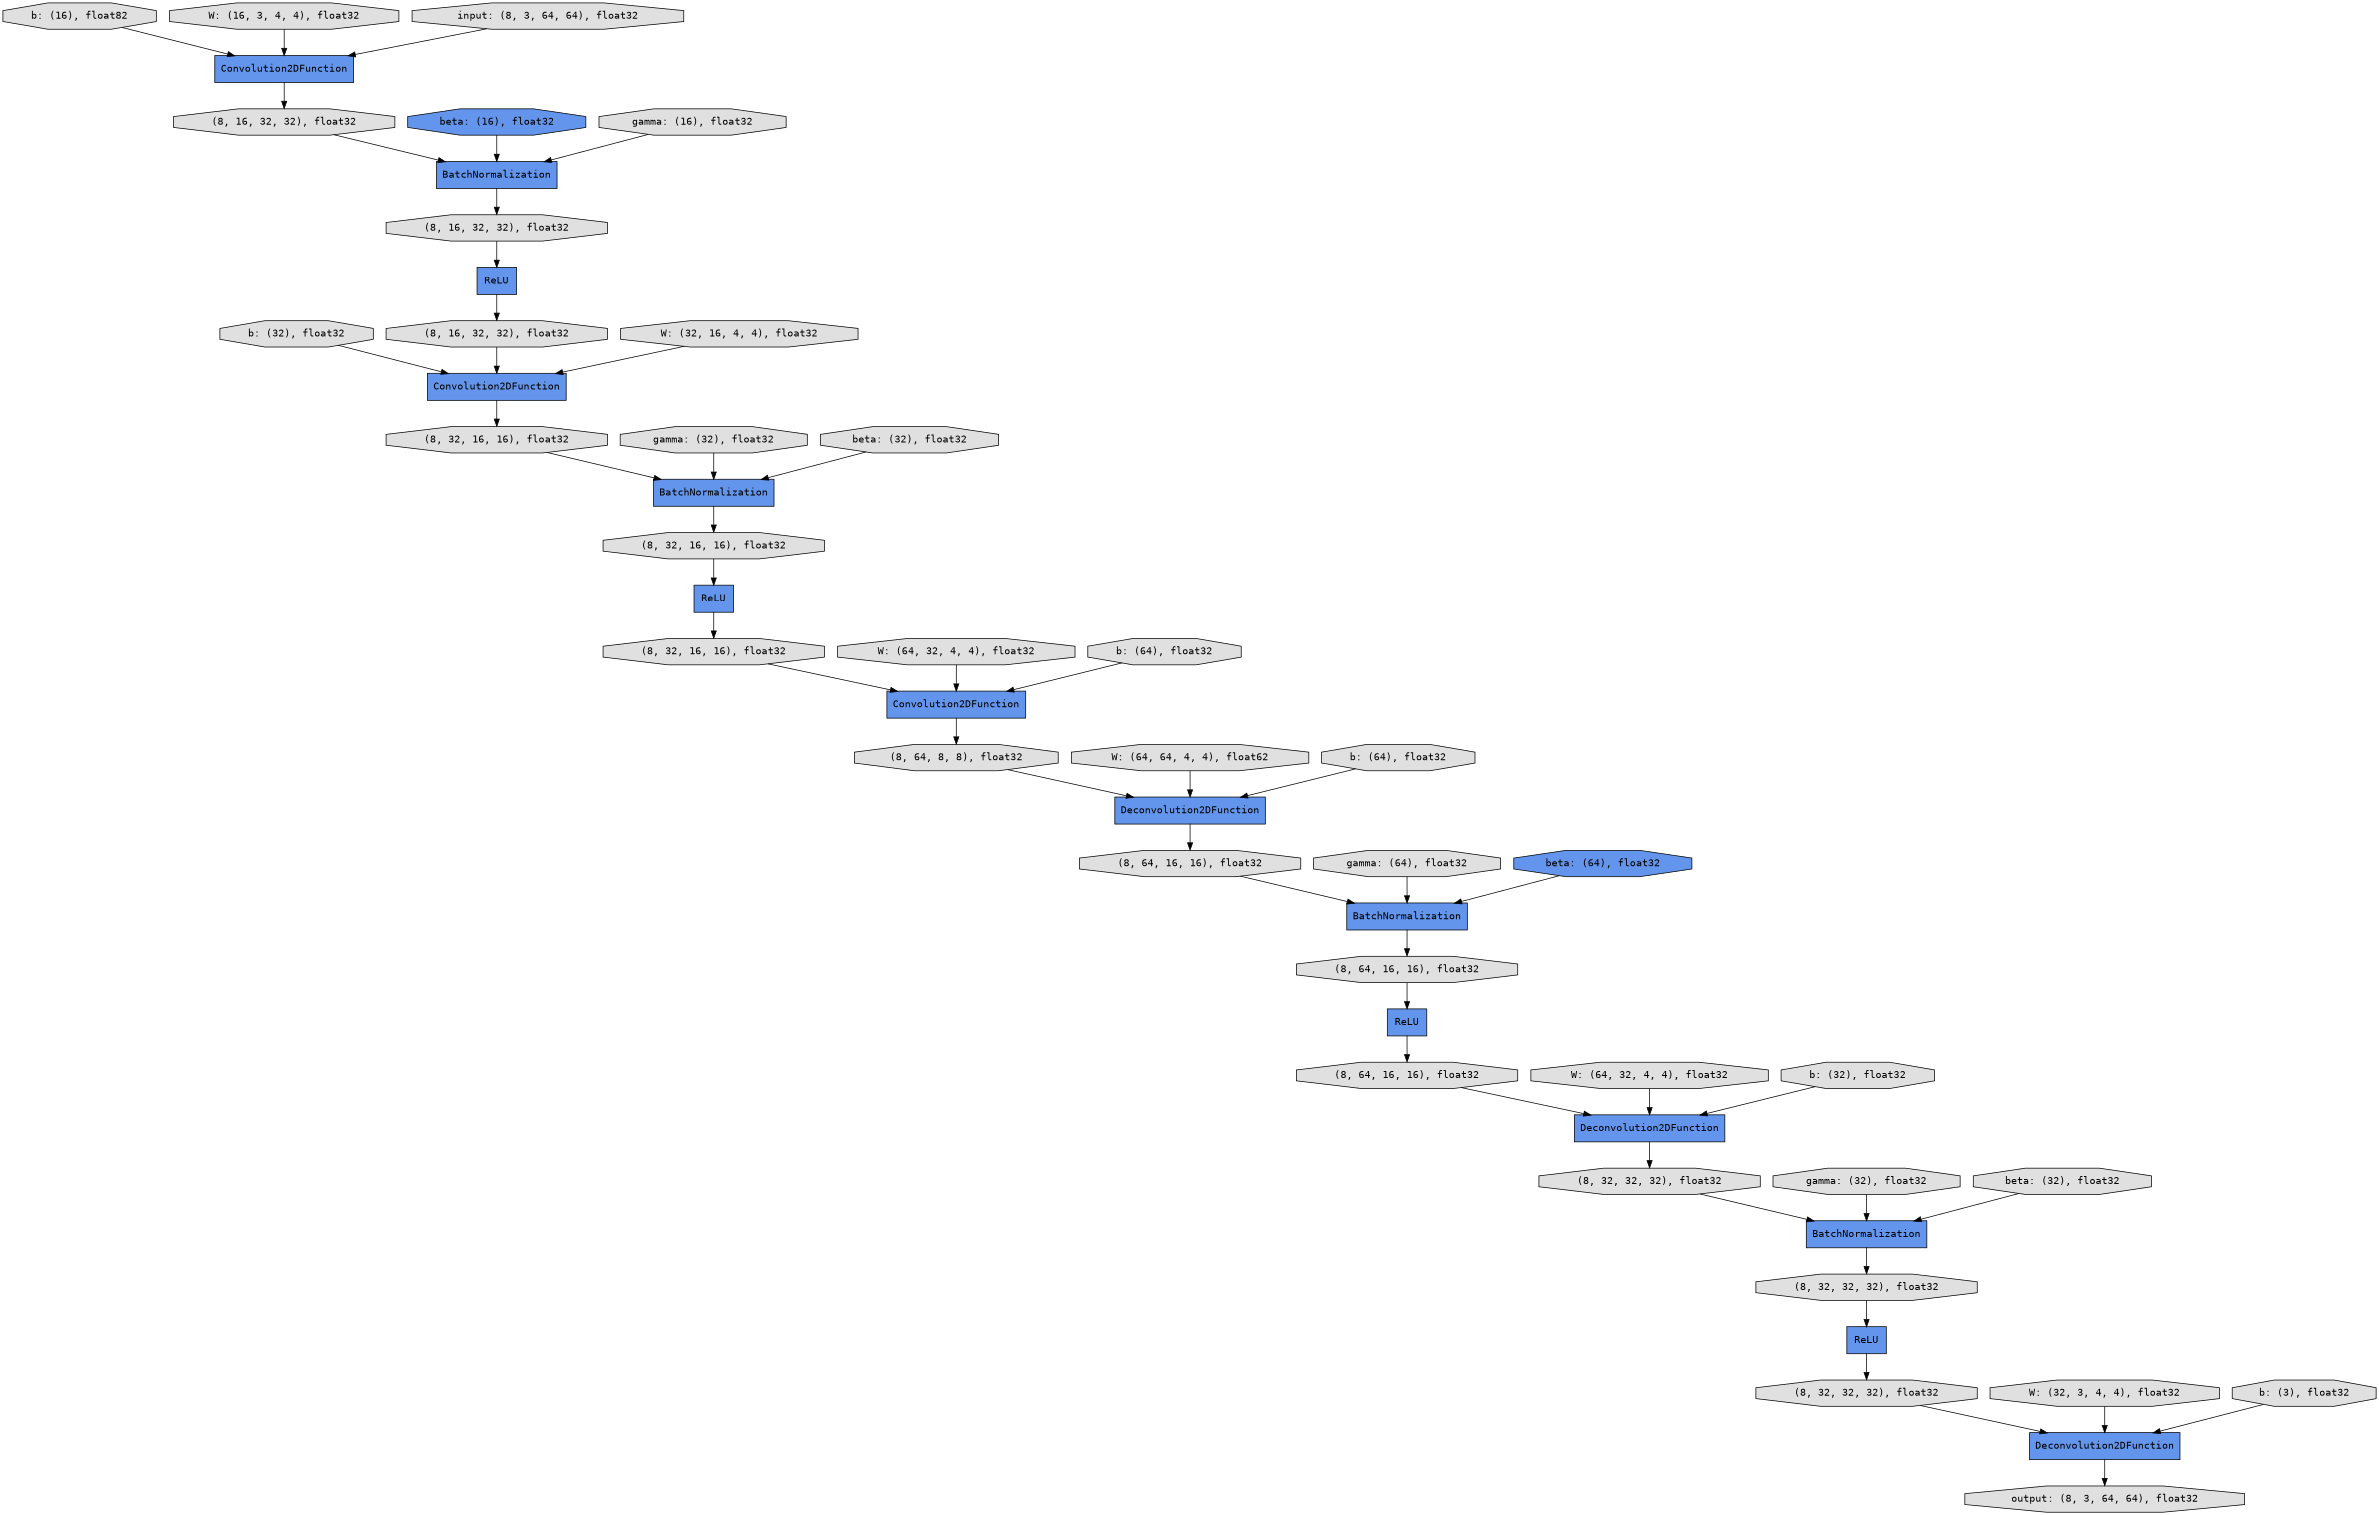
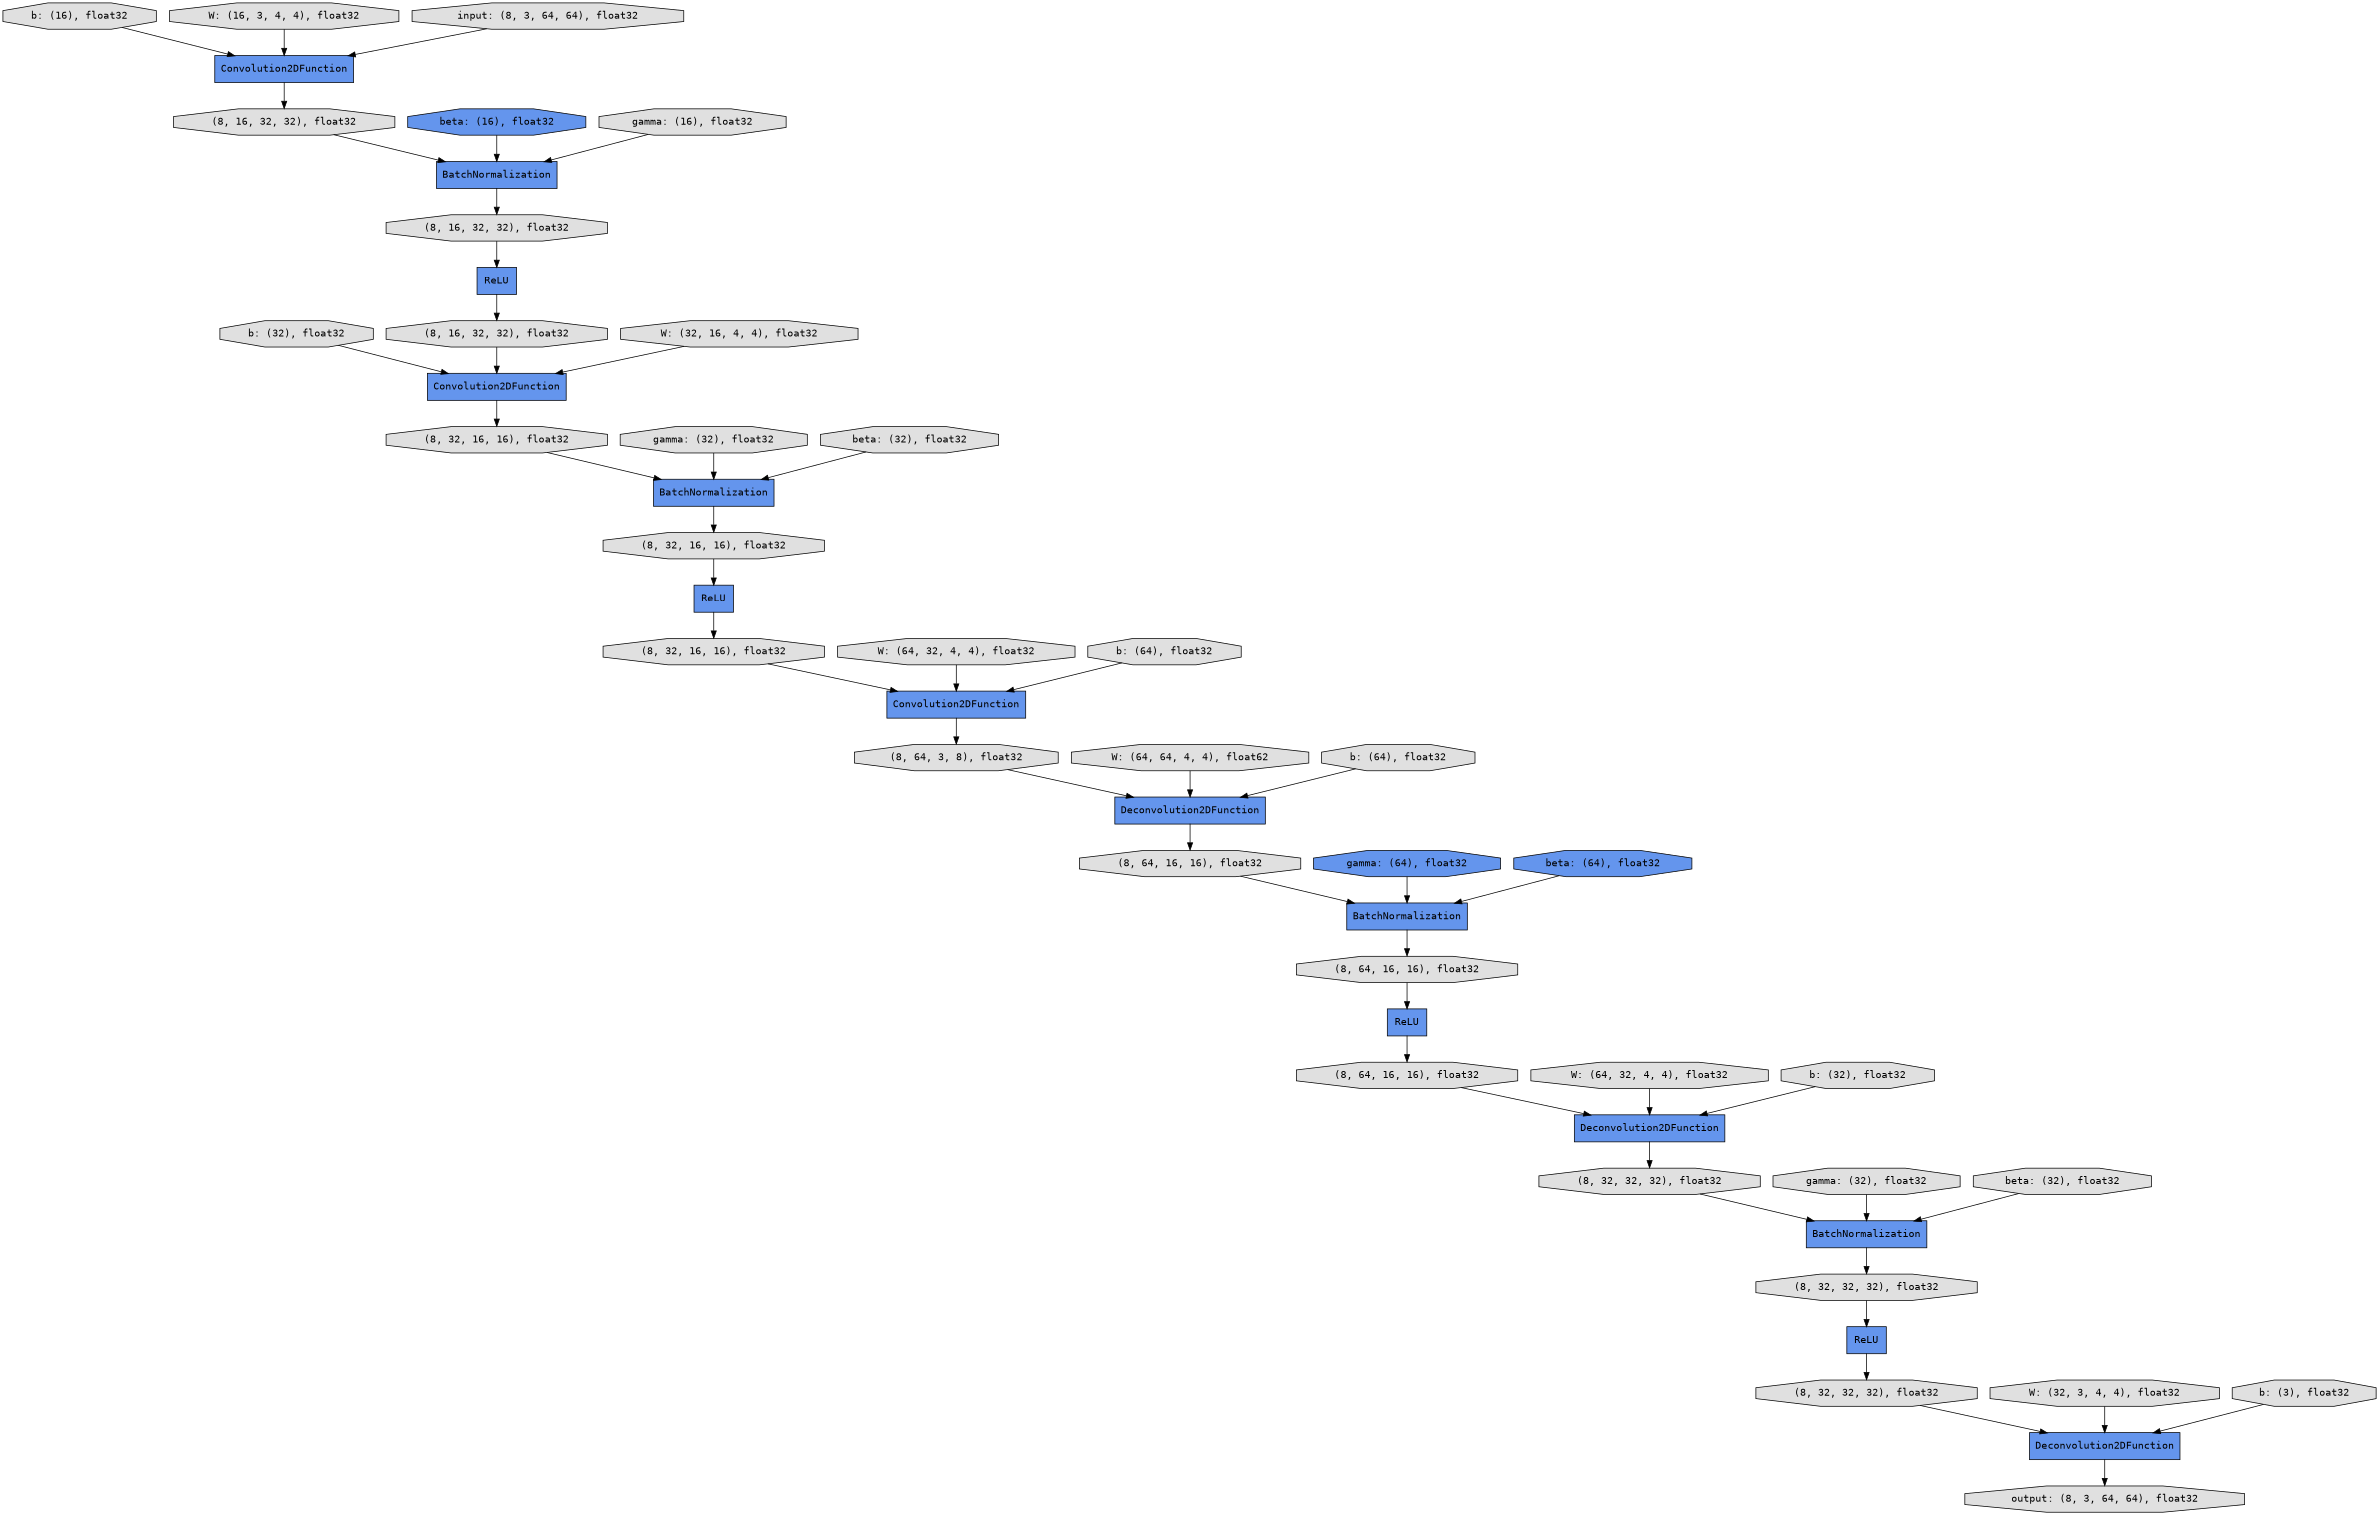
(80, 16) -> (80, 16)
(956, 758) -> (956, 758)
(1407, 864) -> (1407, 864)
